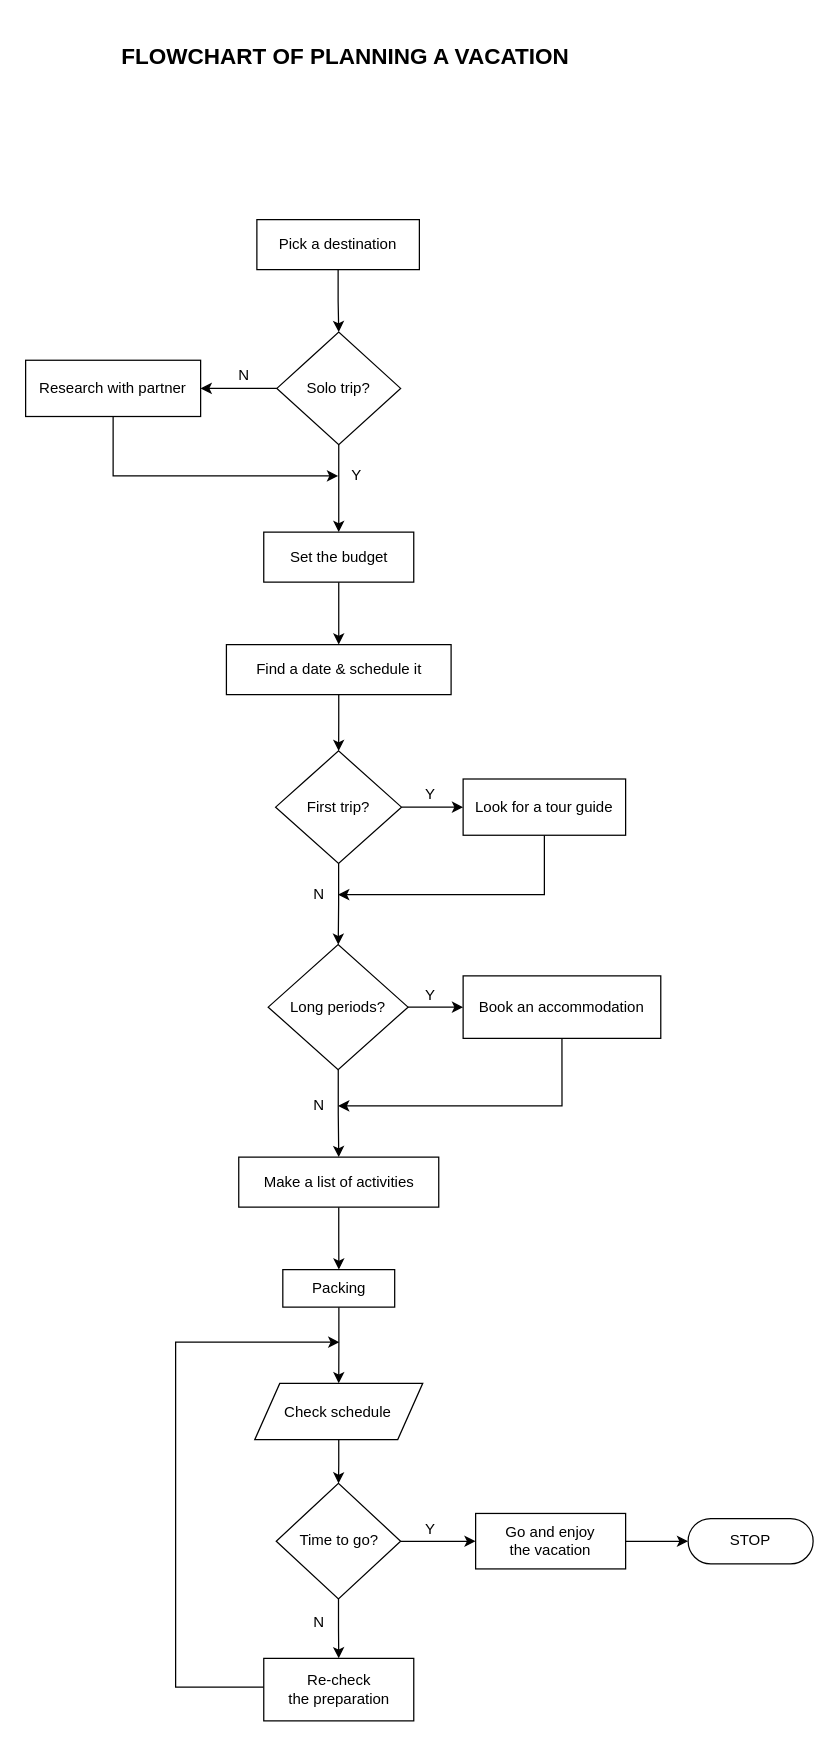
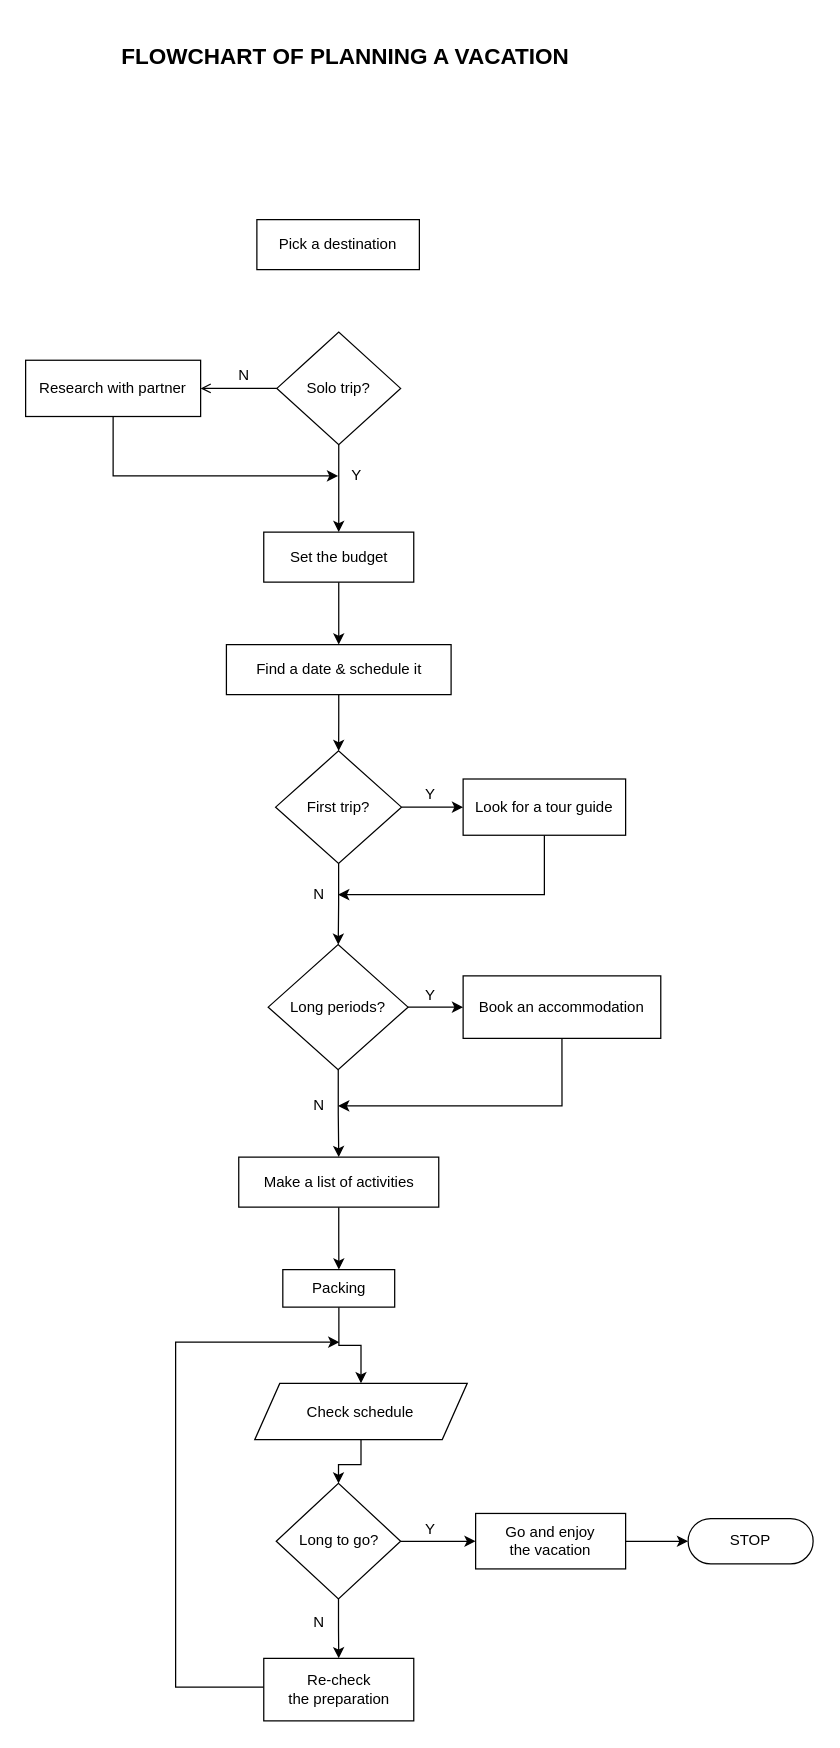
(338, 297) -> none
(210, 388) -> (208, 388)
(339, 1411) -> (361, 1411)
(339, 1541) -> (339, 1541)
